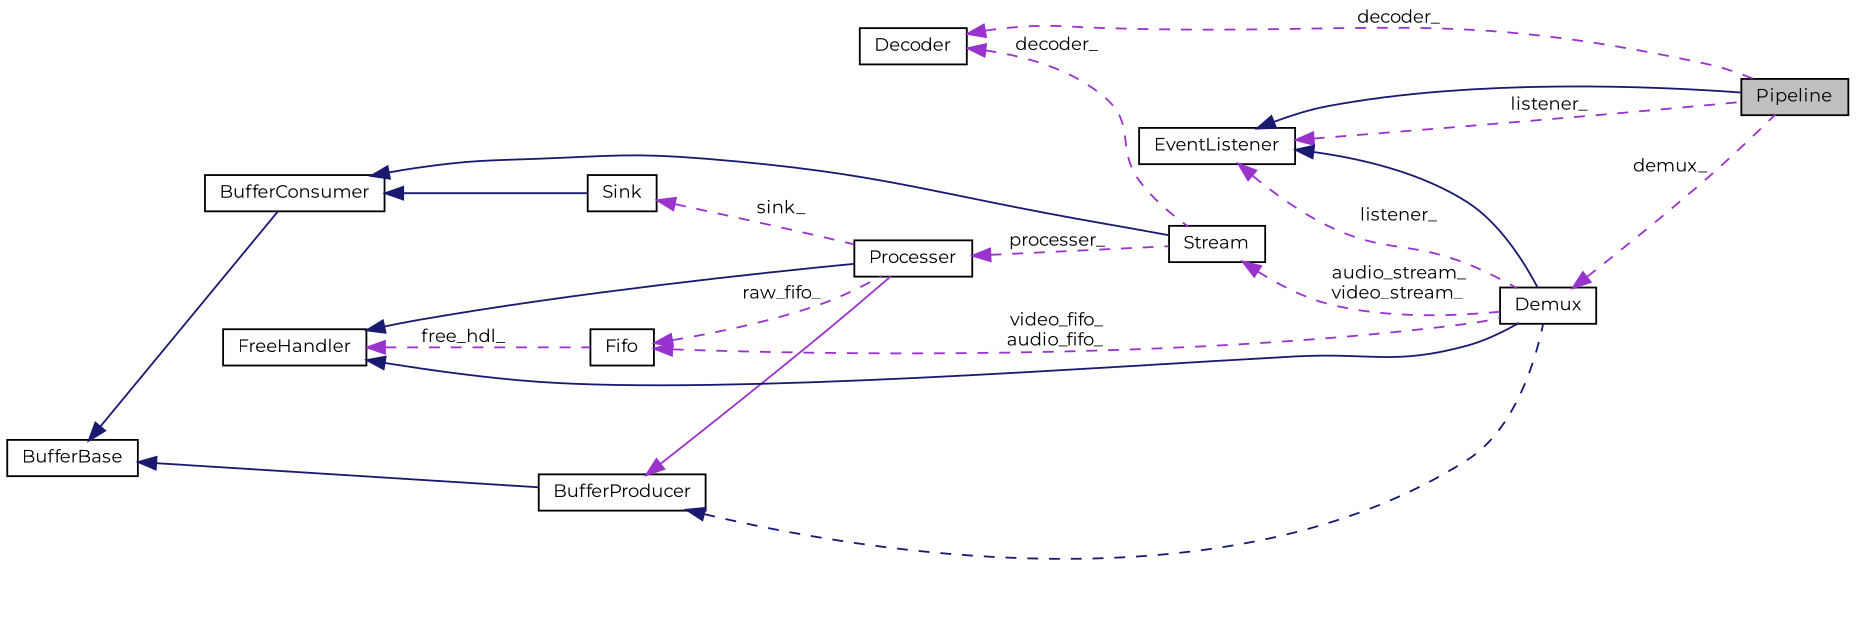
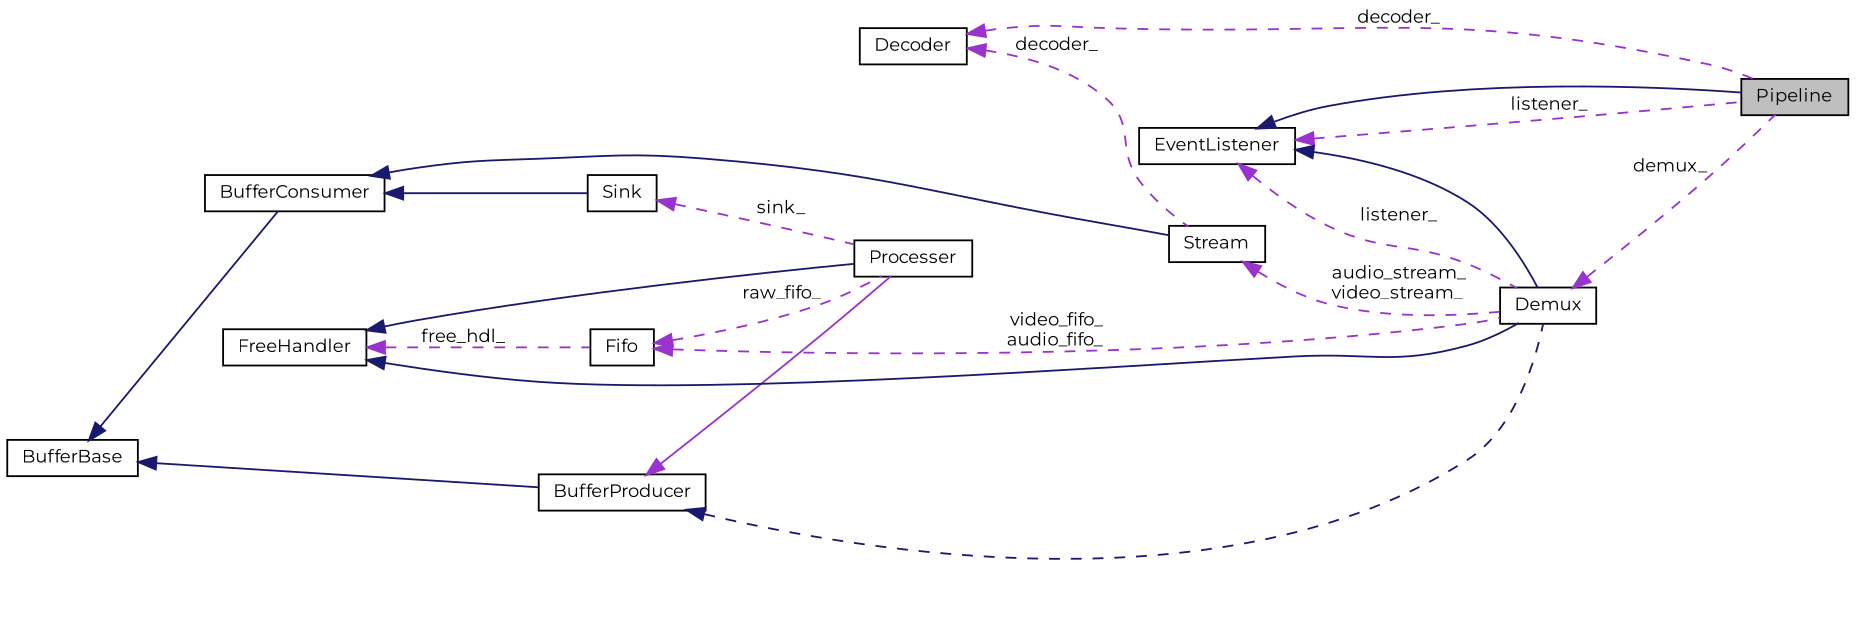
(1080, 251) -> none
